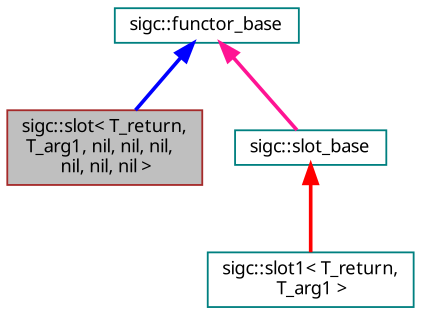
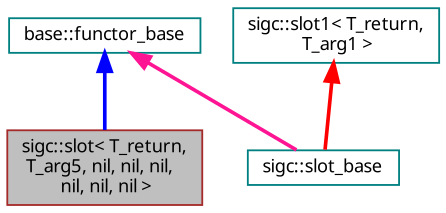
(207, 26) -> (105, 36)
(105, 148) -> (105, 168)
(311, 218) -> (328, 116)
